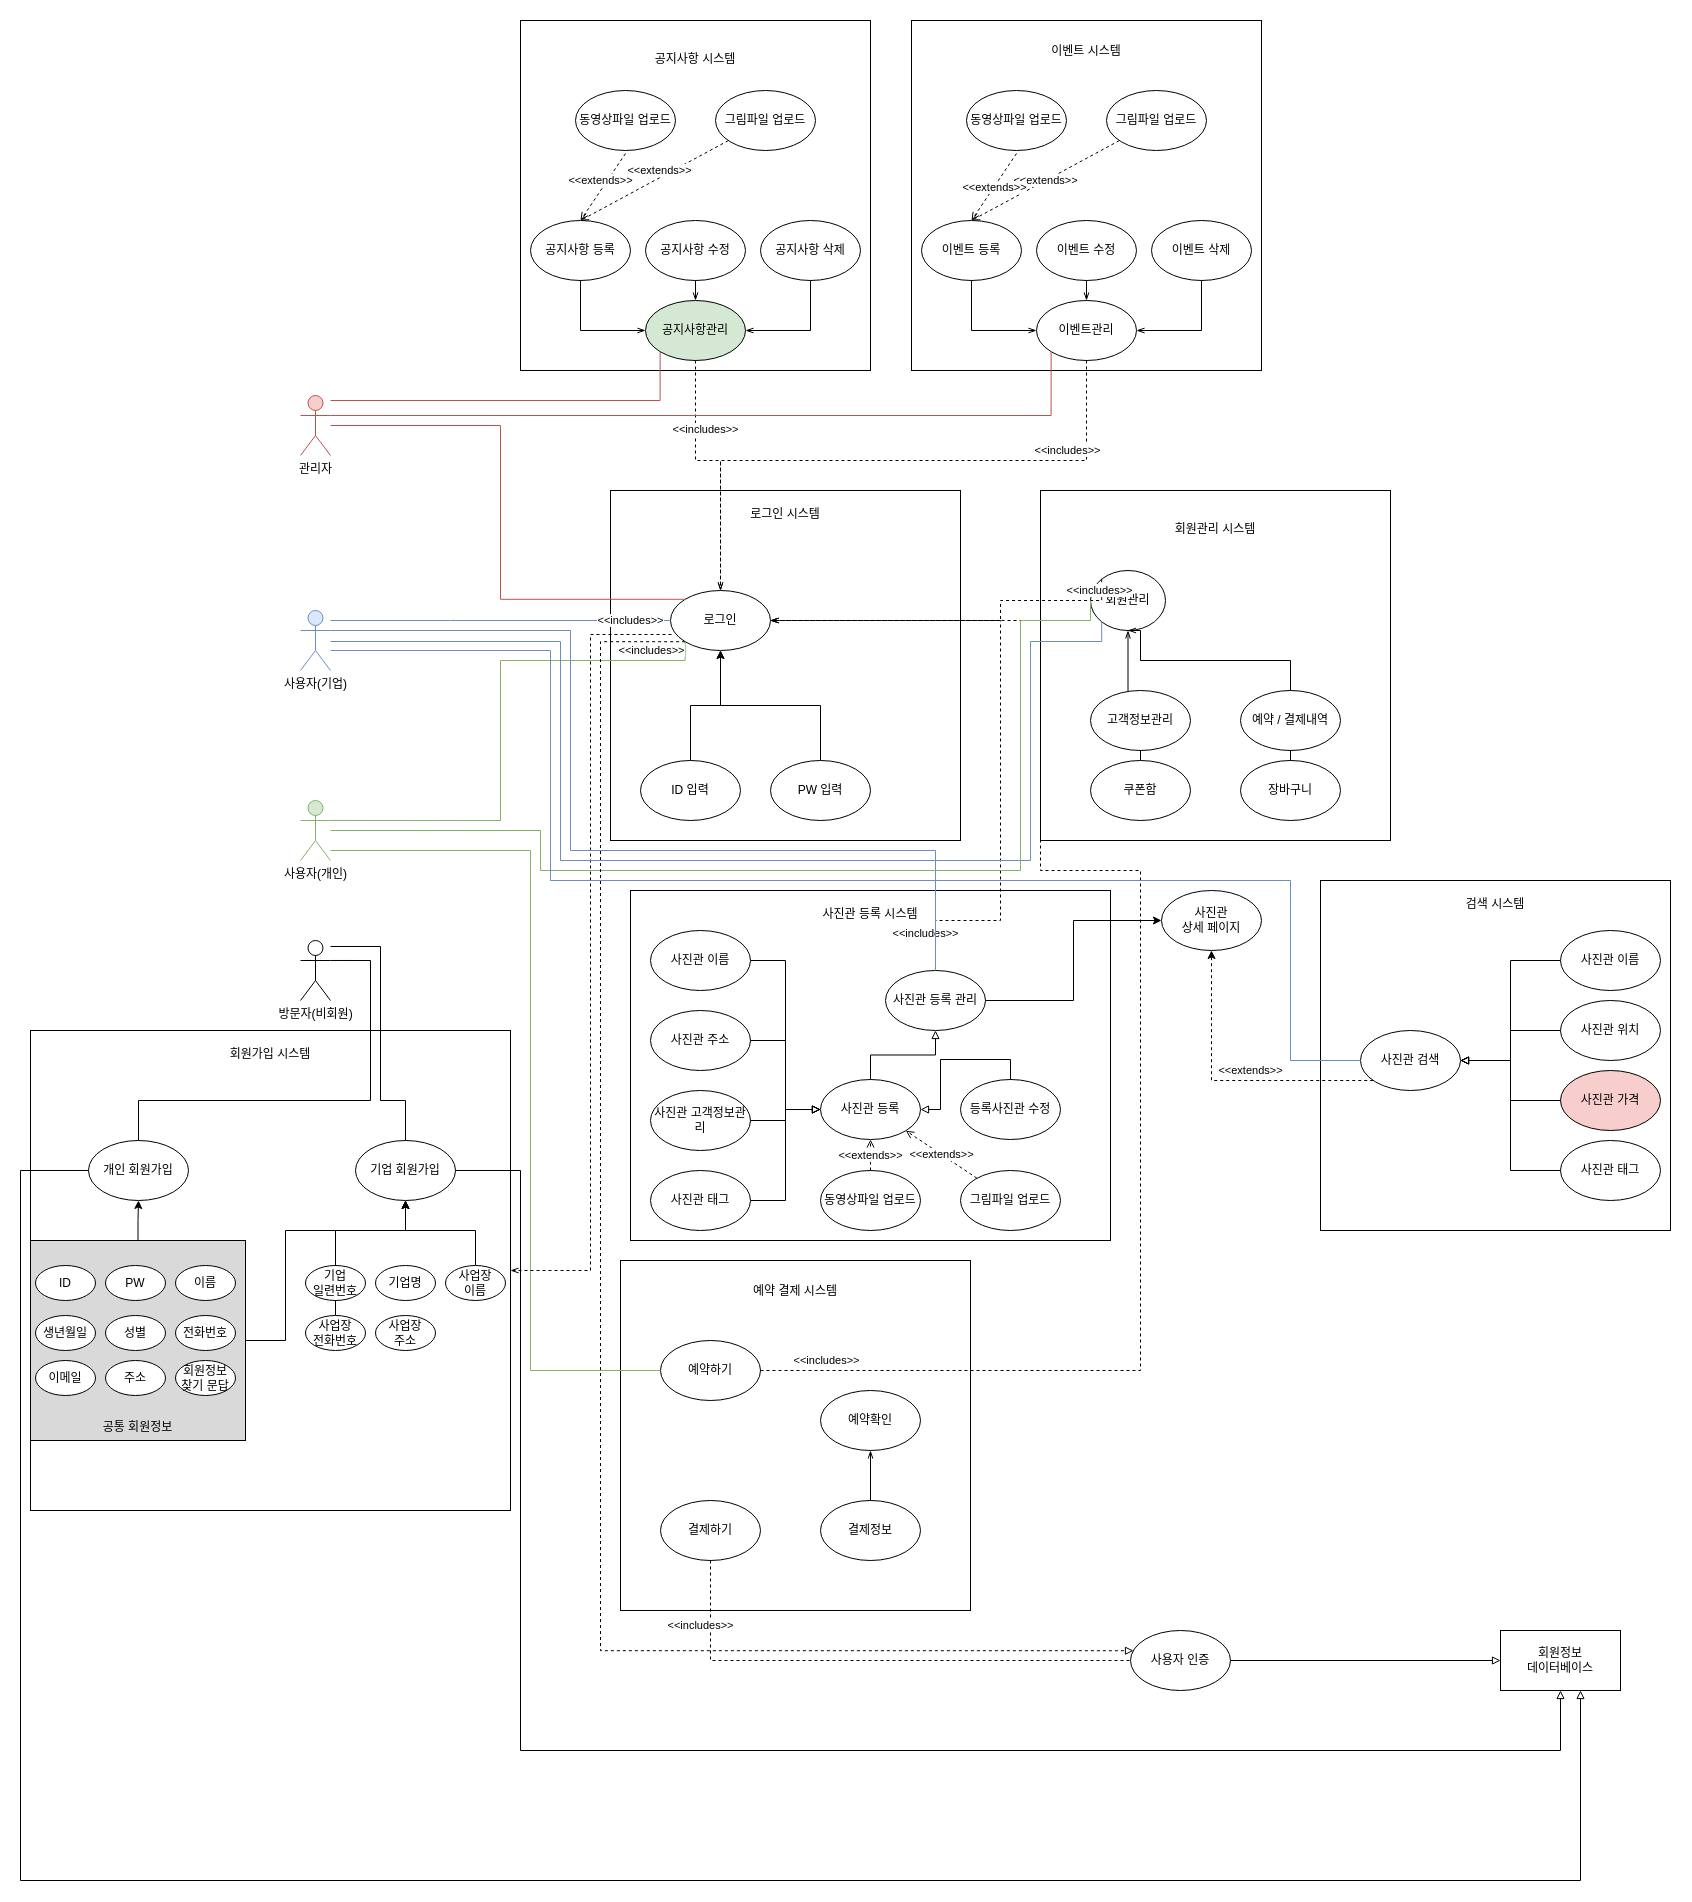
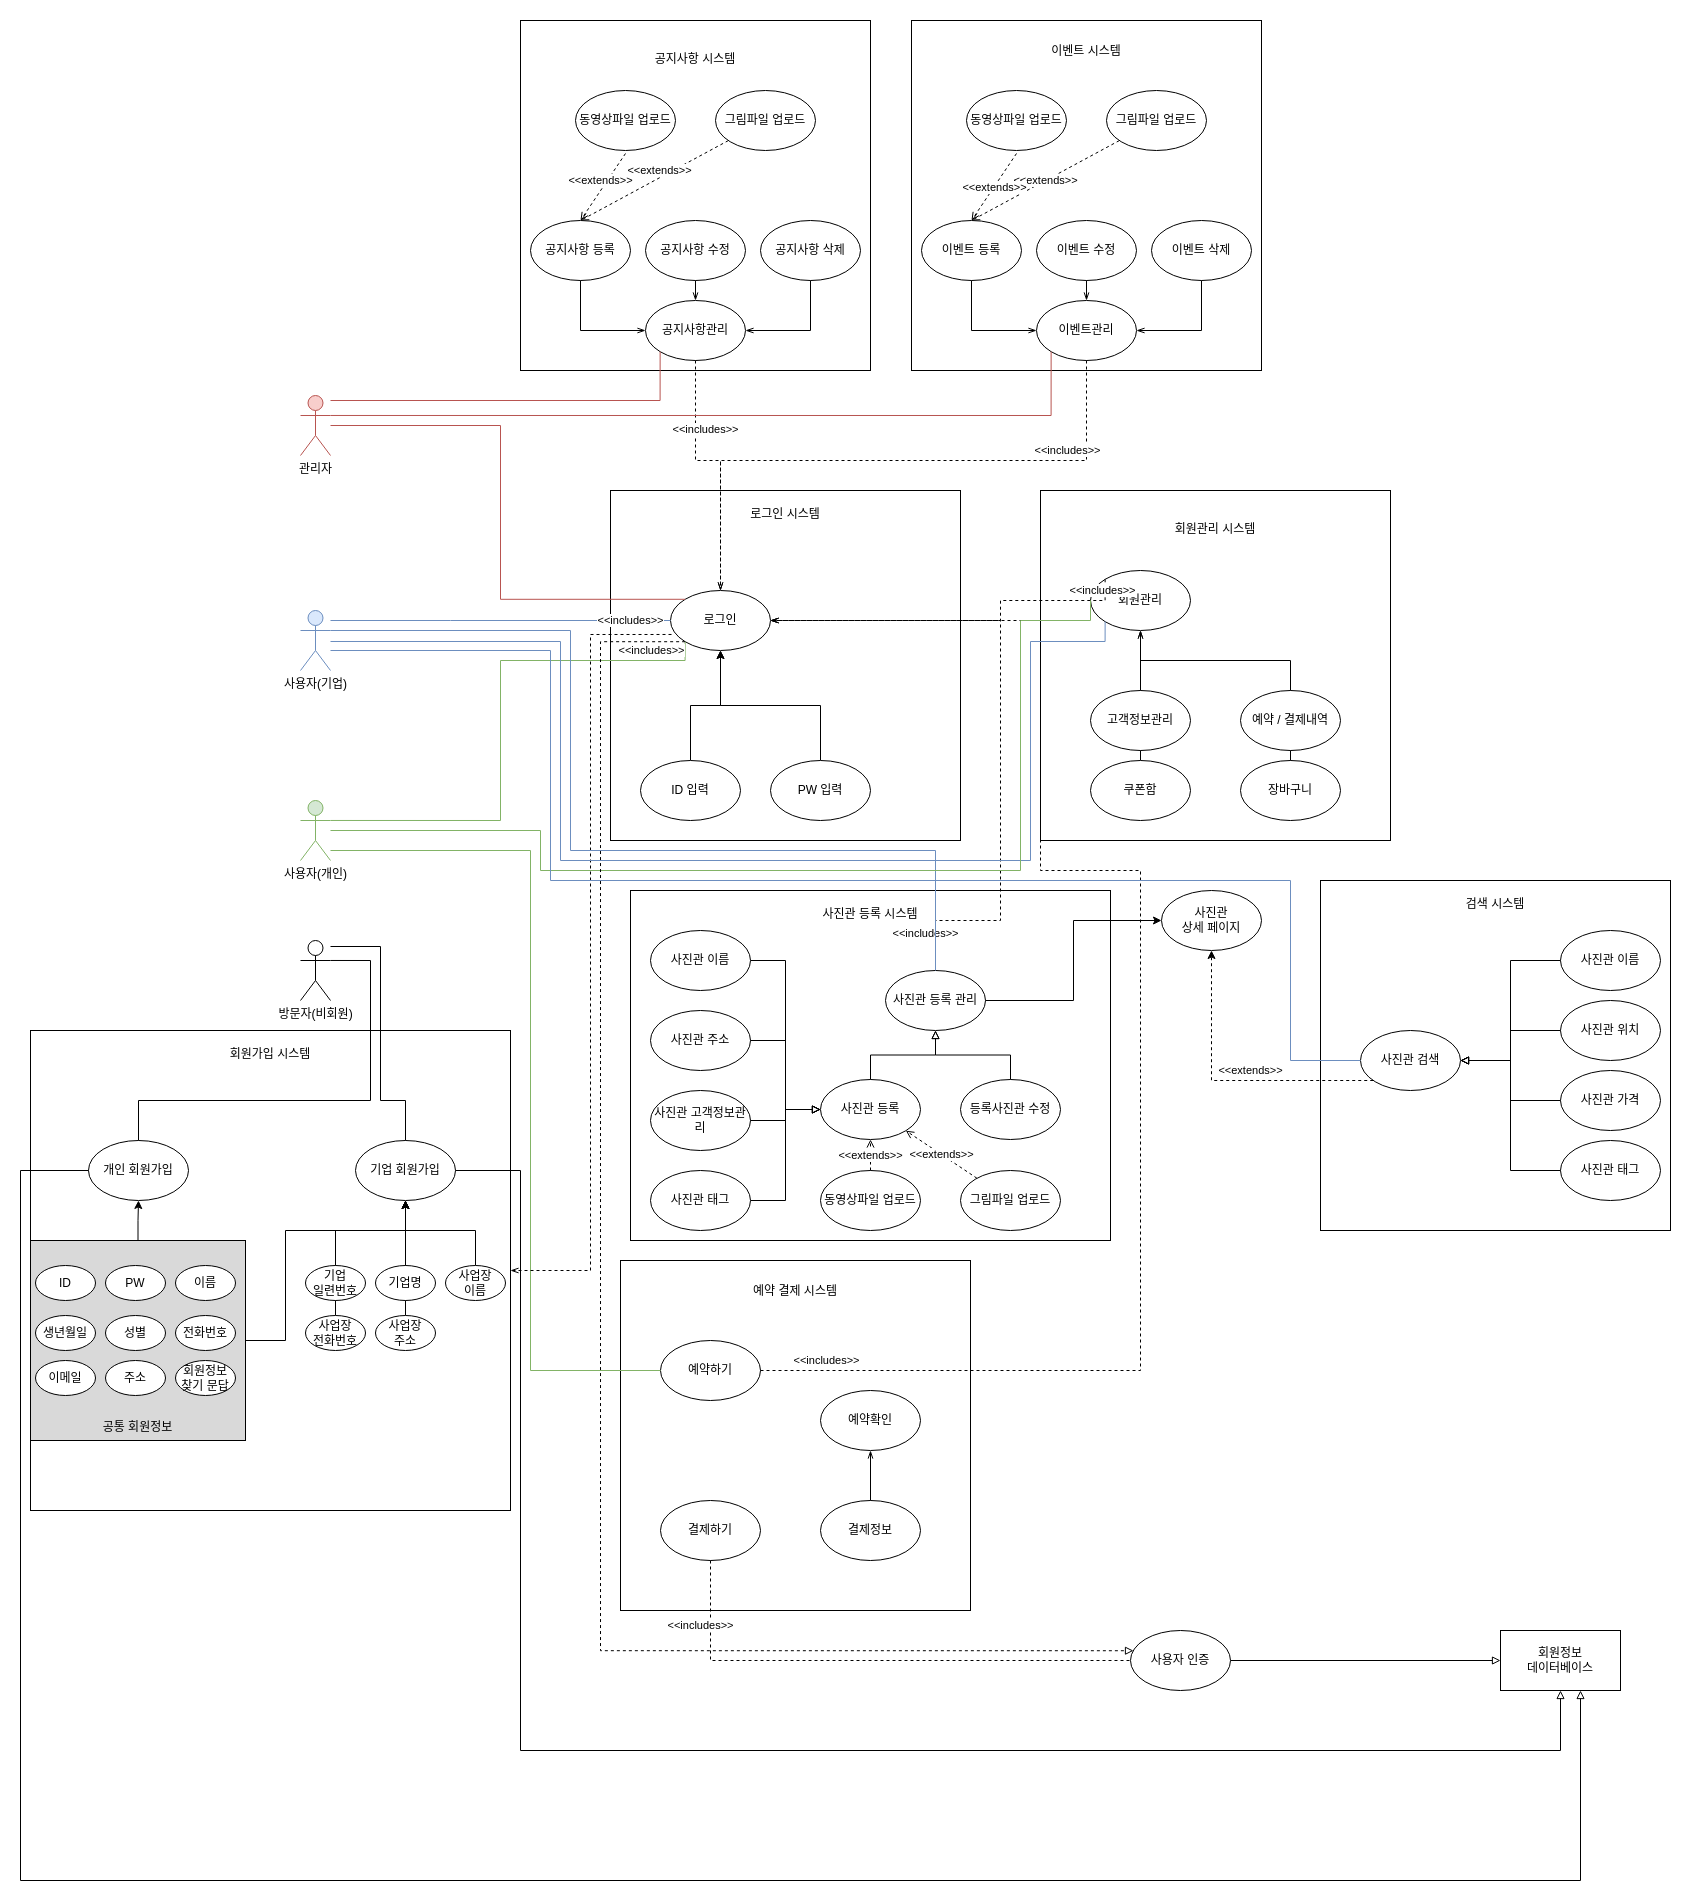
(696, 331) -> (696, 331)
(1128, 601) -> (1141, 601)
(946, 1060) -> (978, 1055)
(1611, 1101) -> (1611, 1101)
none -> (406, 1249)
